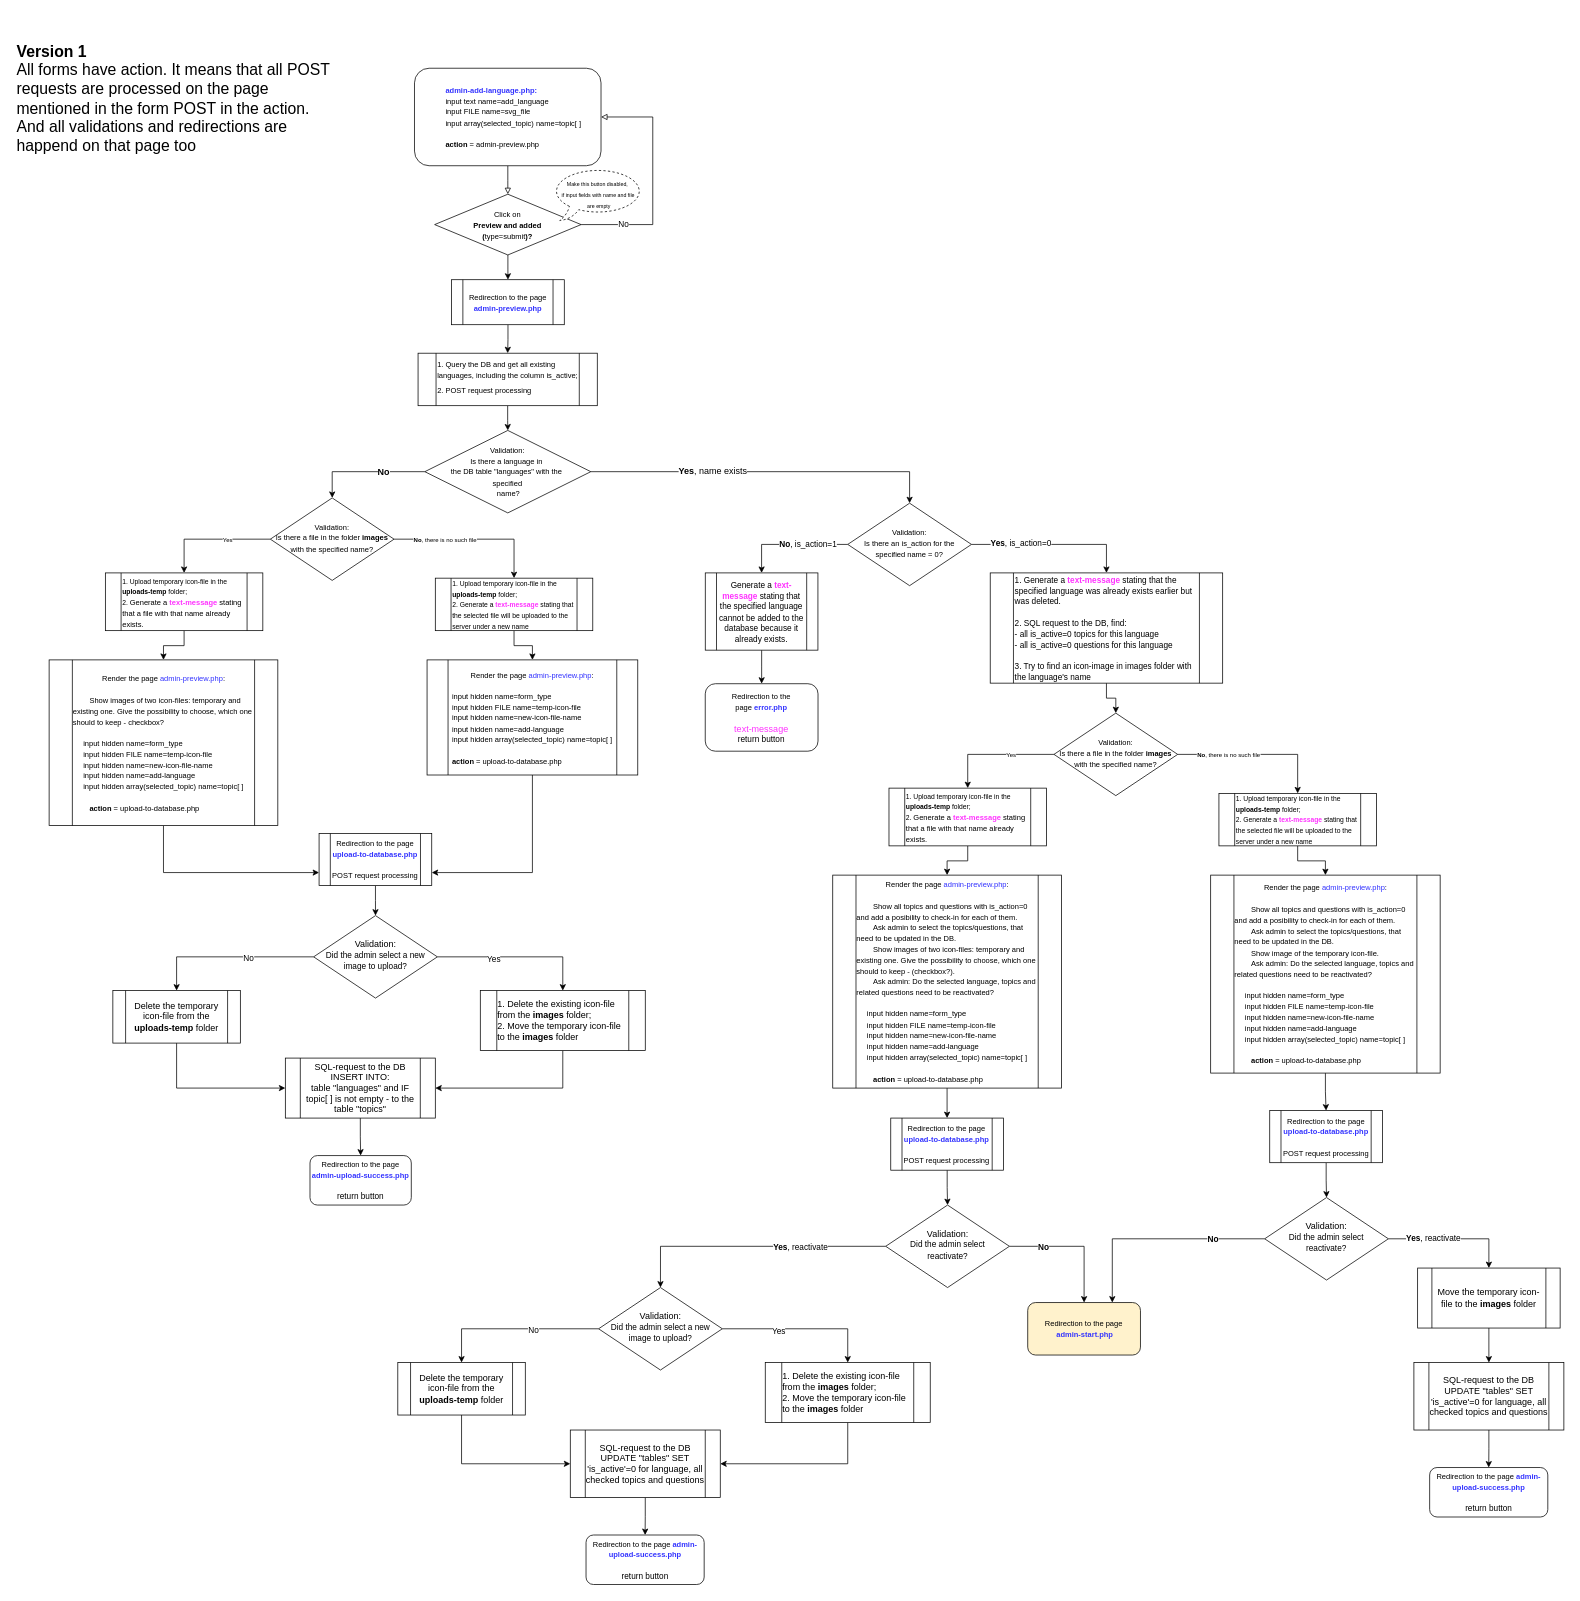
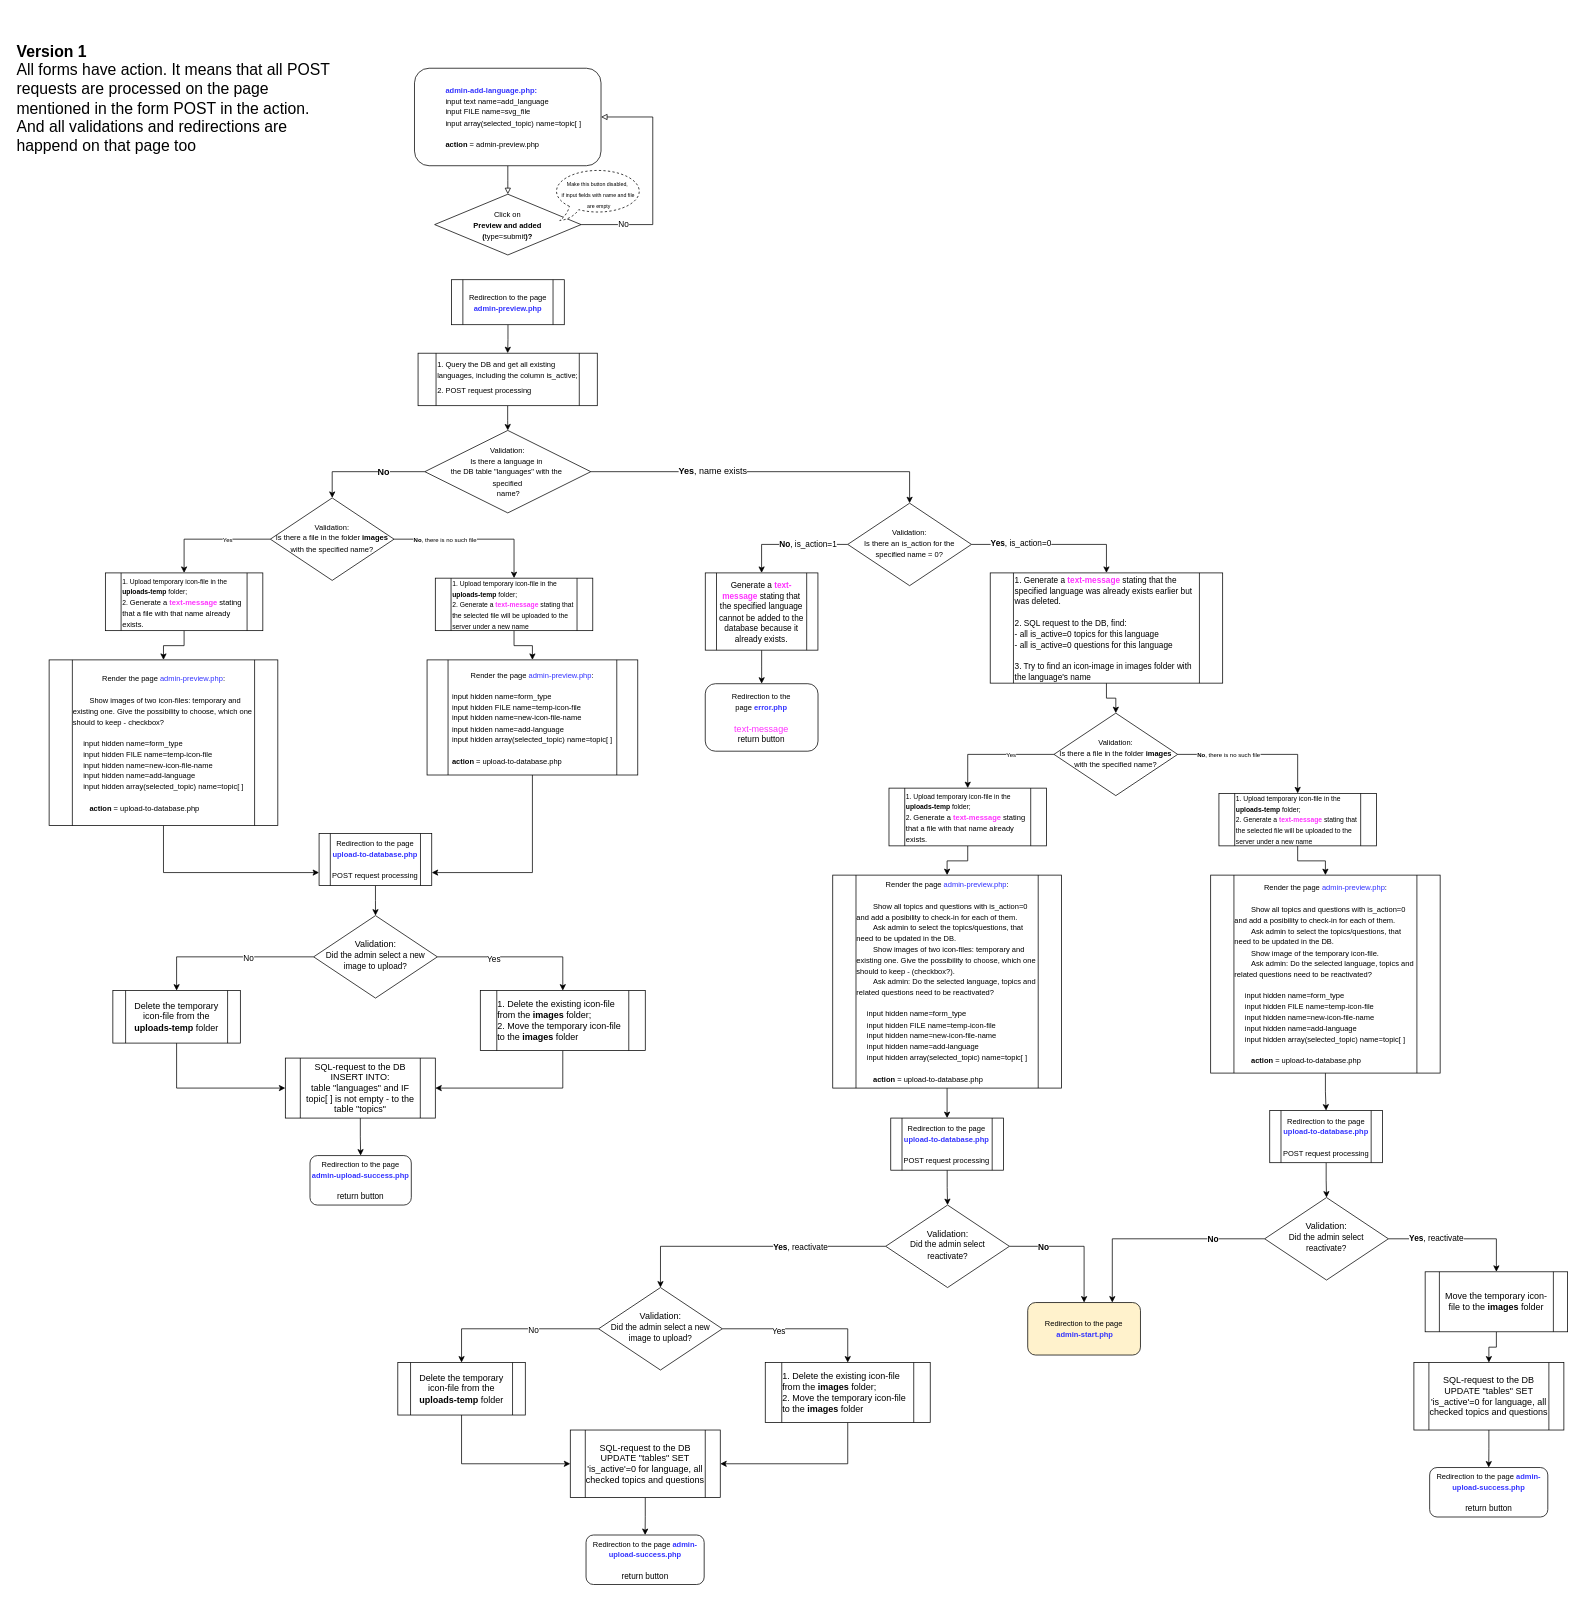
(508, 272) -> none
(1489, 1298) -> (1497, 1302)
